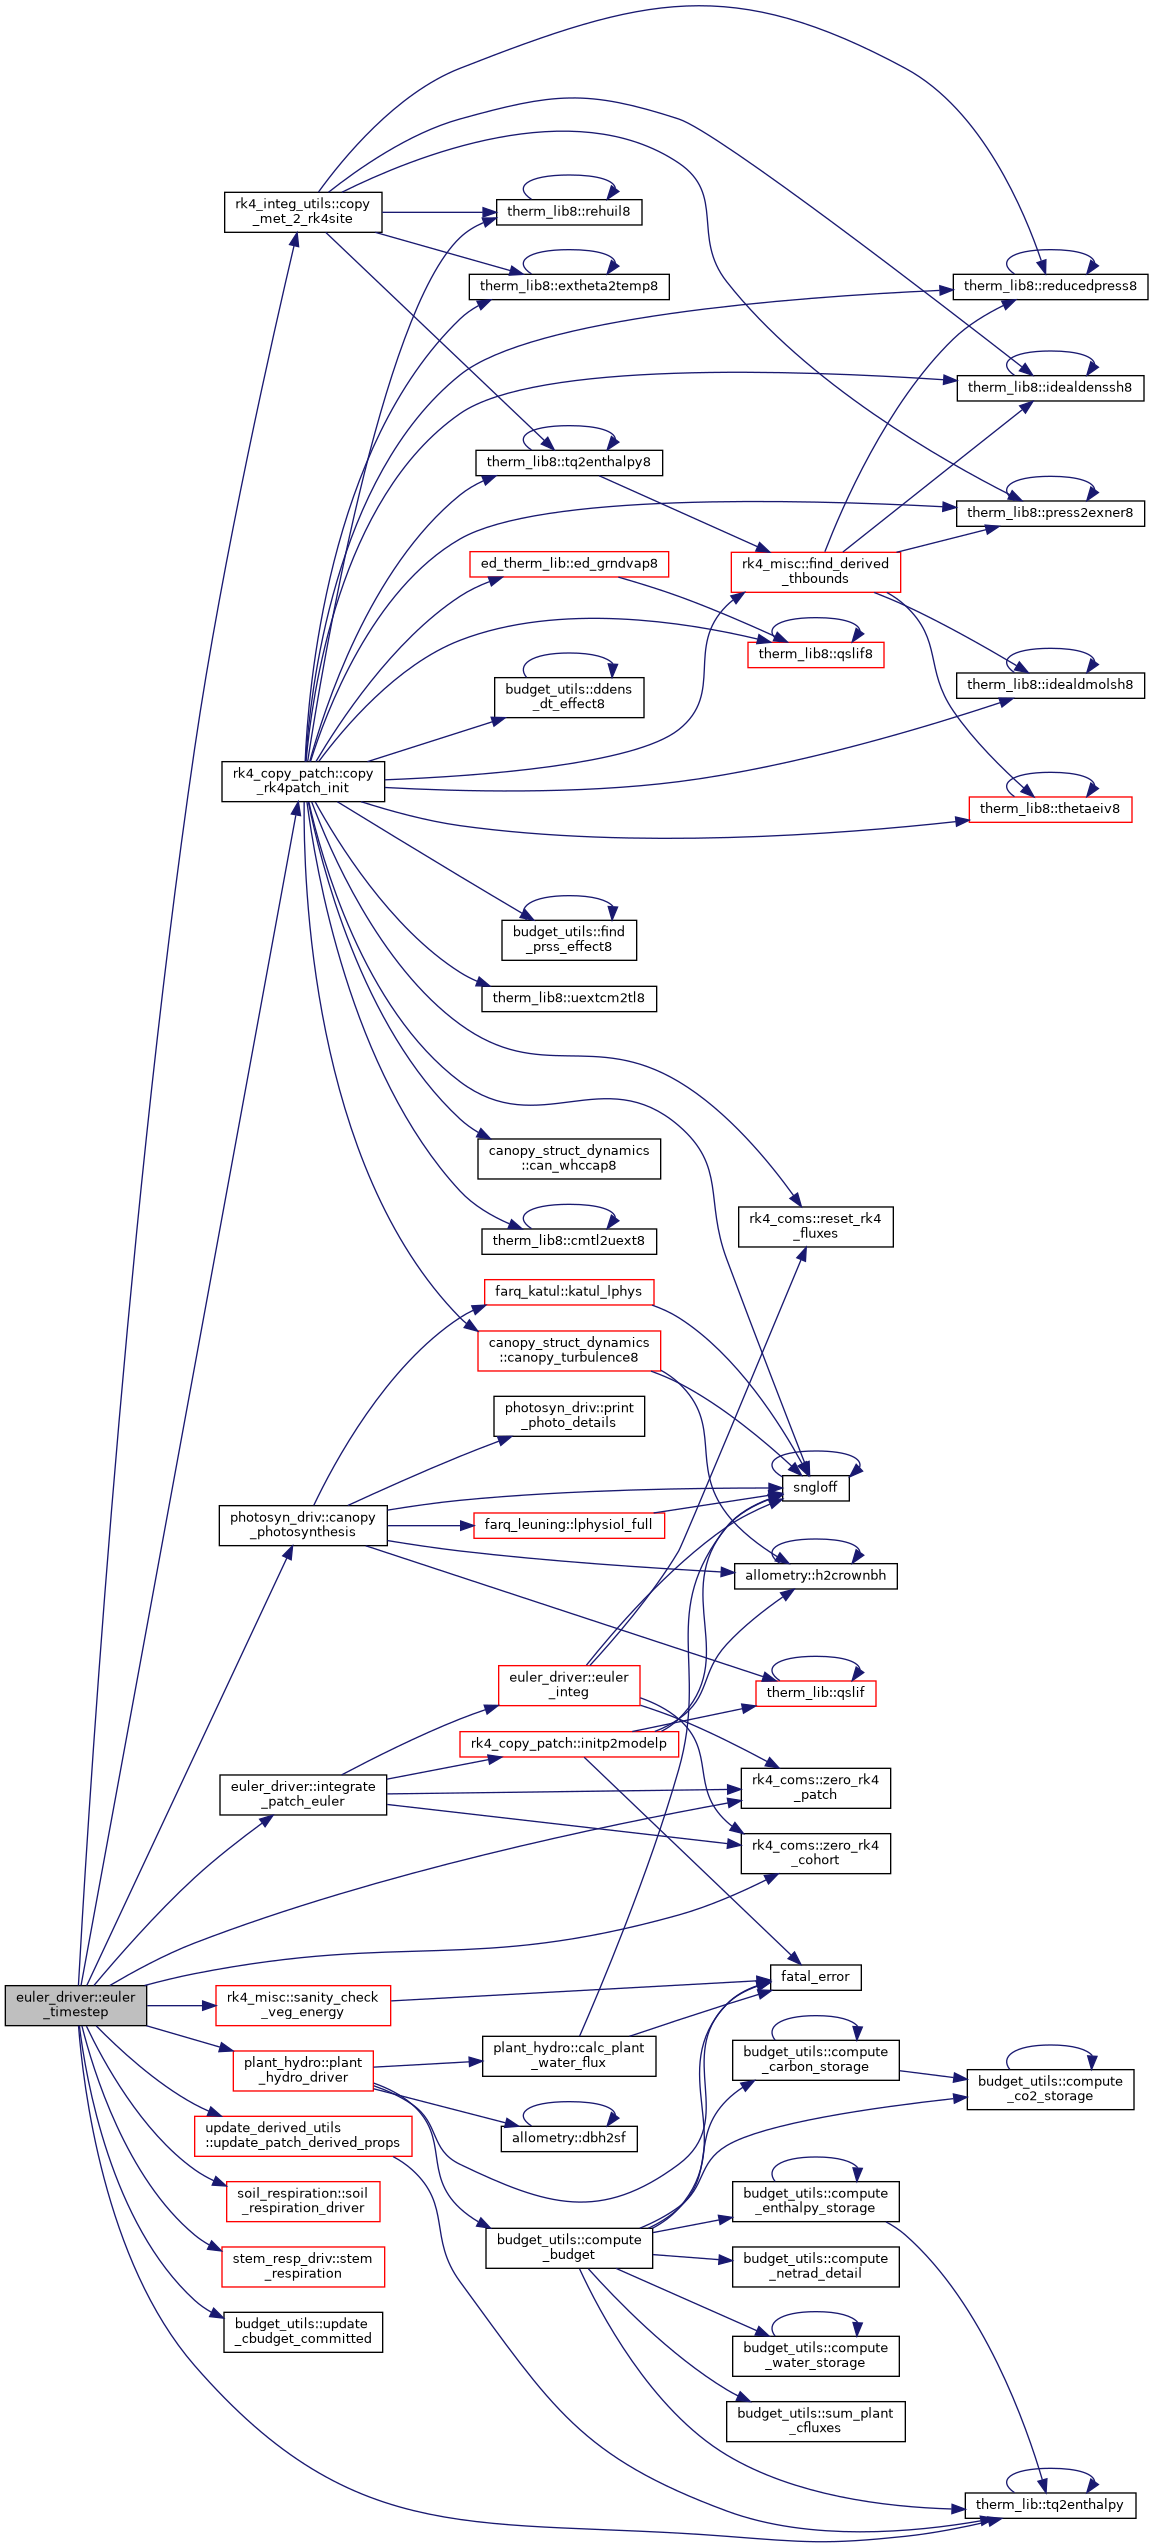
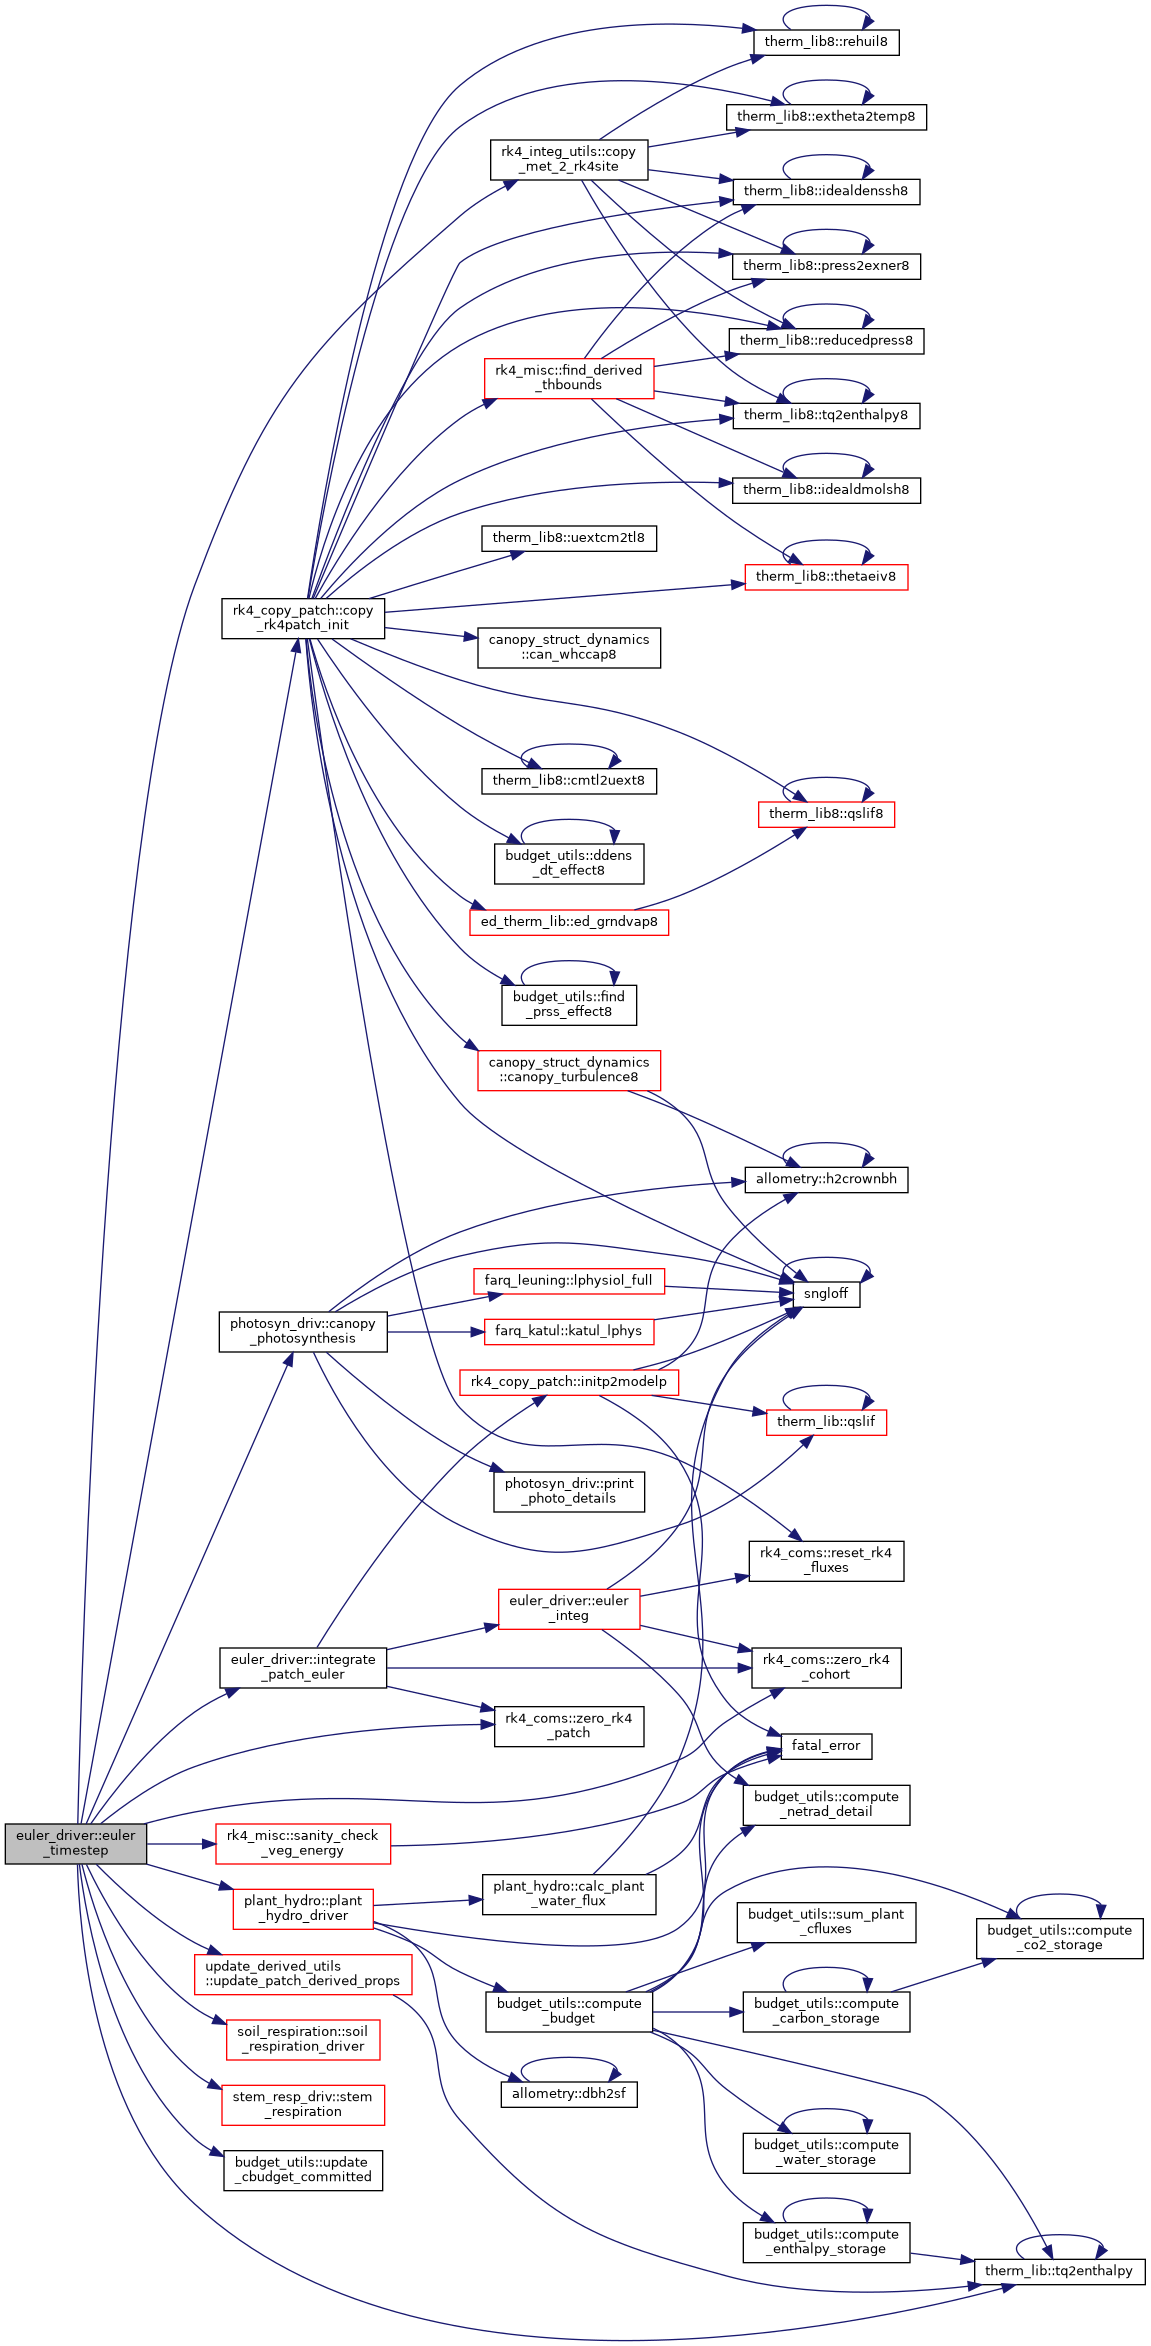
(678, 511) -> (690, 396)
(705, 1730) -> (680, 1696)
